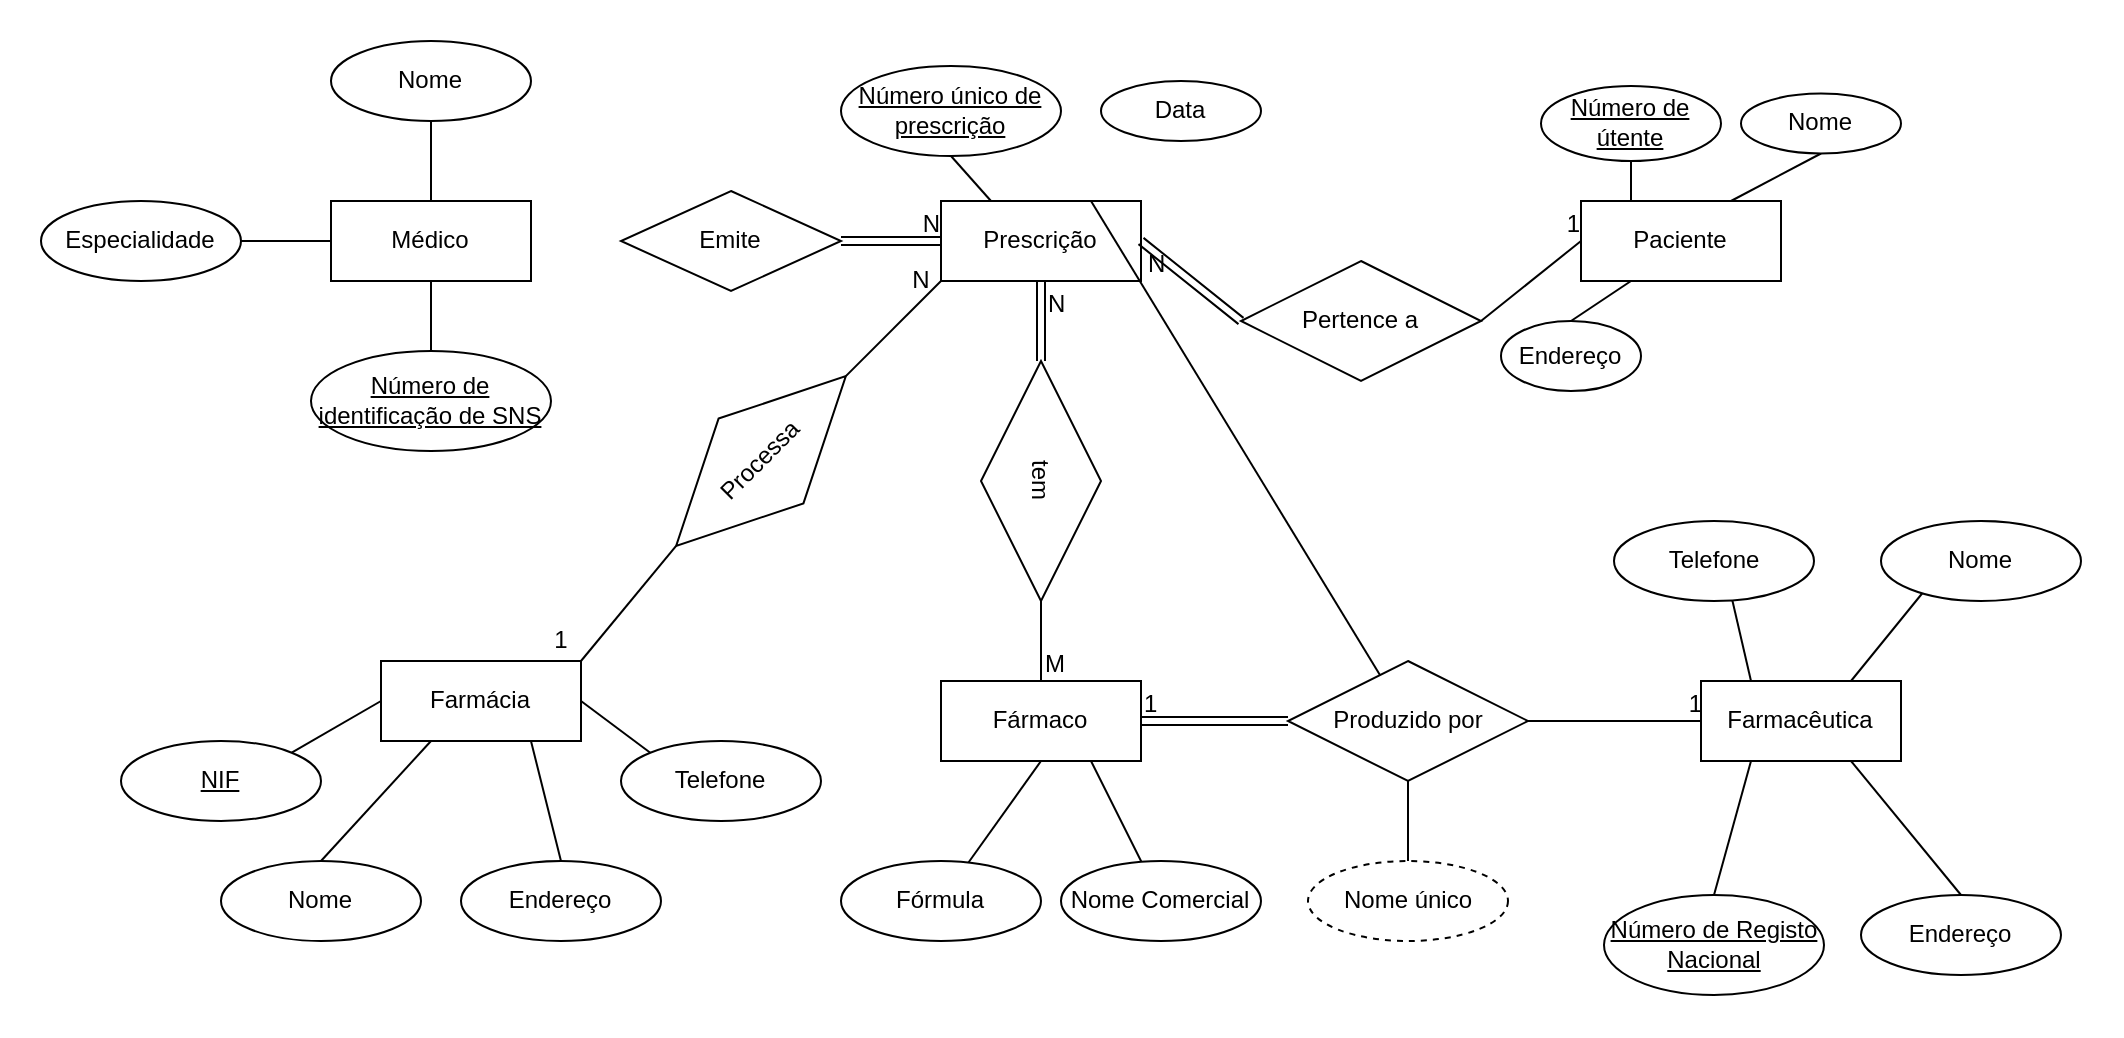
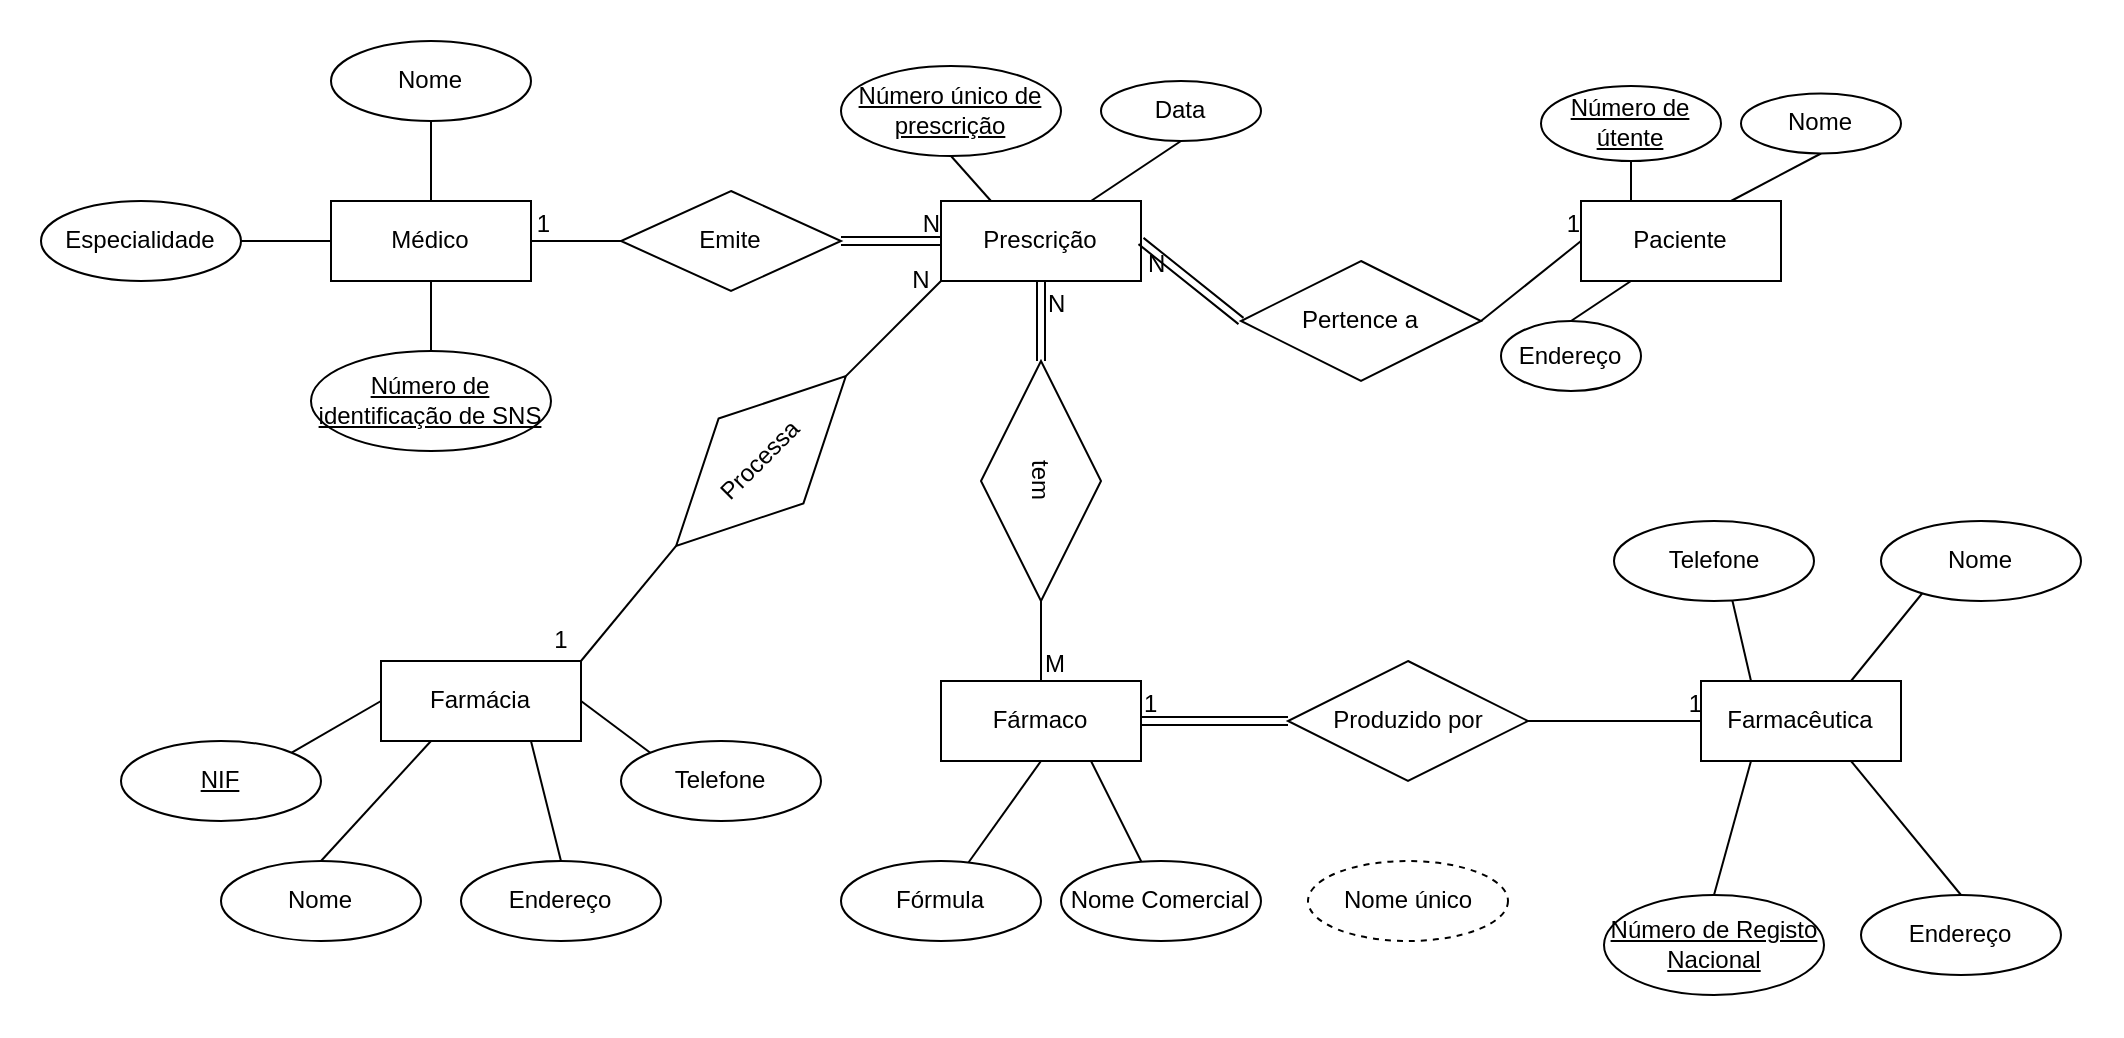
none -> (576, 241)
(1235, 438) -> (1136, 171)
(1408, 821) -> none
